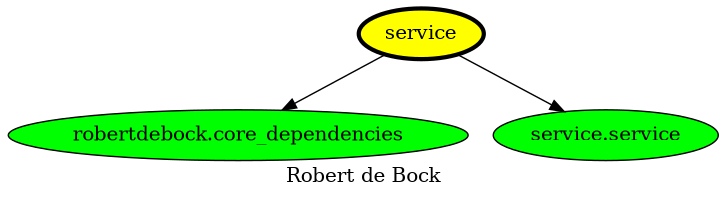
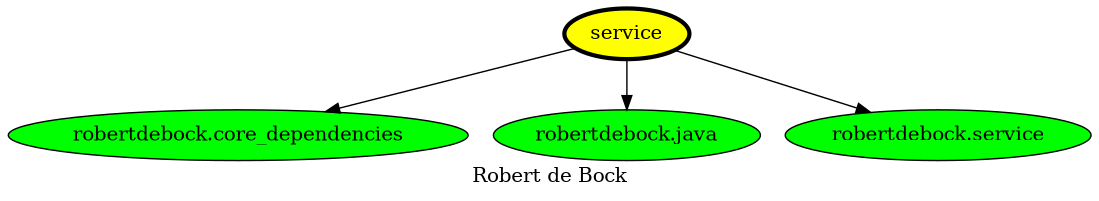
(606, 135) -> (938, 135)
none -> (627, 135)
